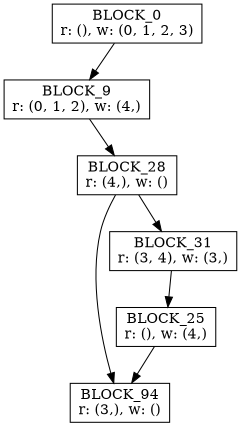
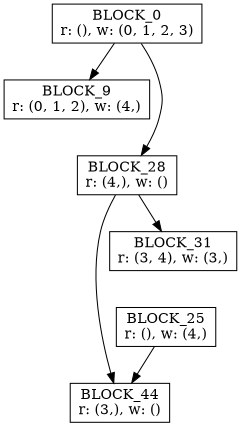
(99, 133) -> (162, 94)
(170, 284) -> none
(120, 403) -> (120, 403)
